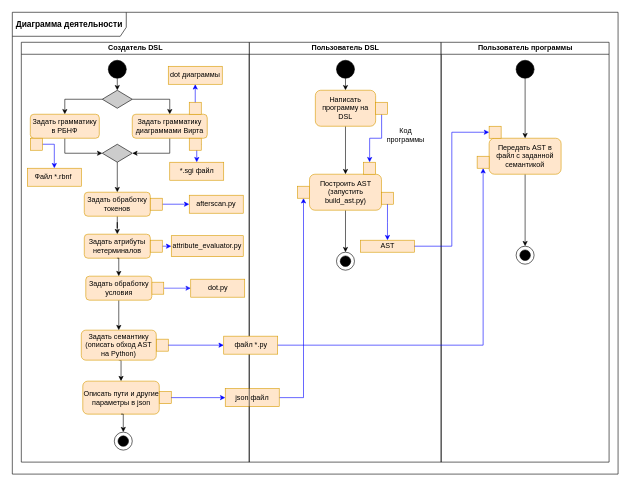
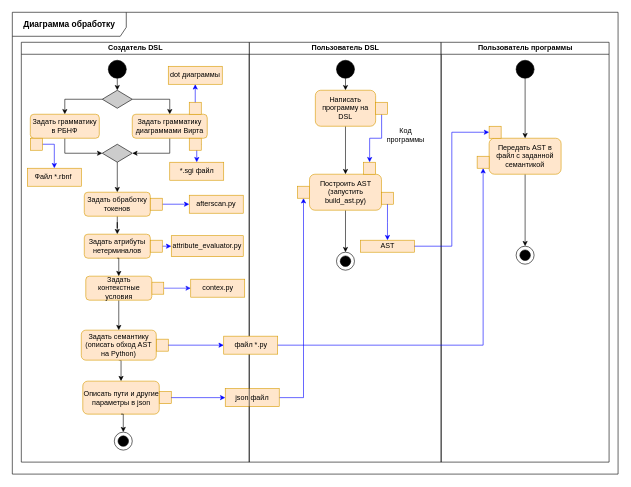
(69, 24) -> (69, 24)
(119, 288) -> (119, 288)
(218, 288) -> (218, 288)
